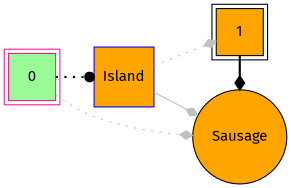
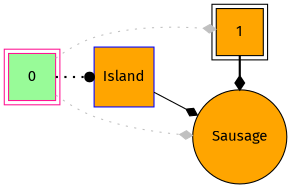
(179, 56) -> (126, 30)
(170, 101) -> (170, 101)
